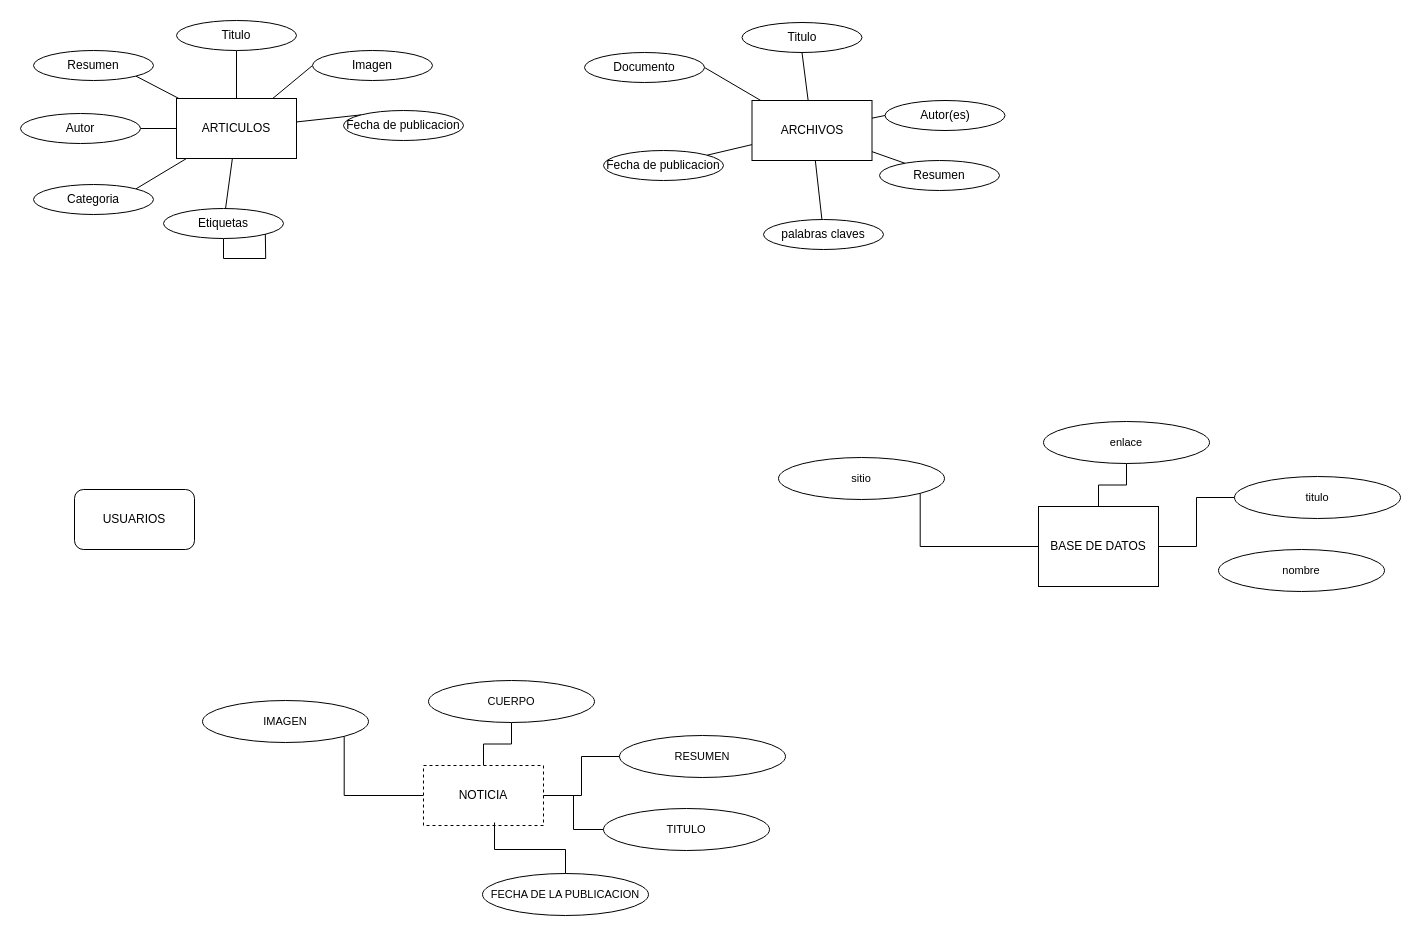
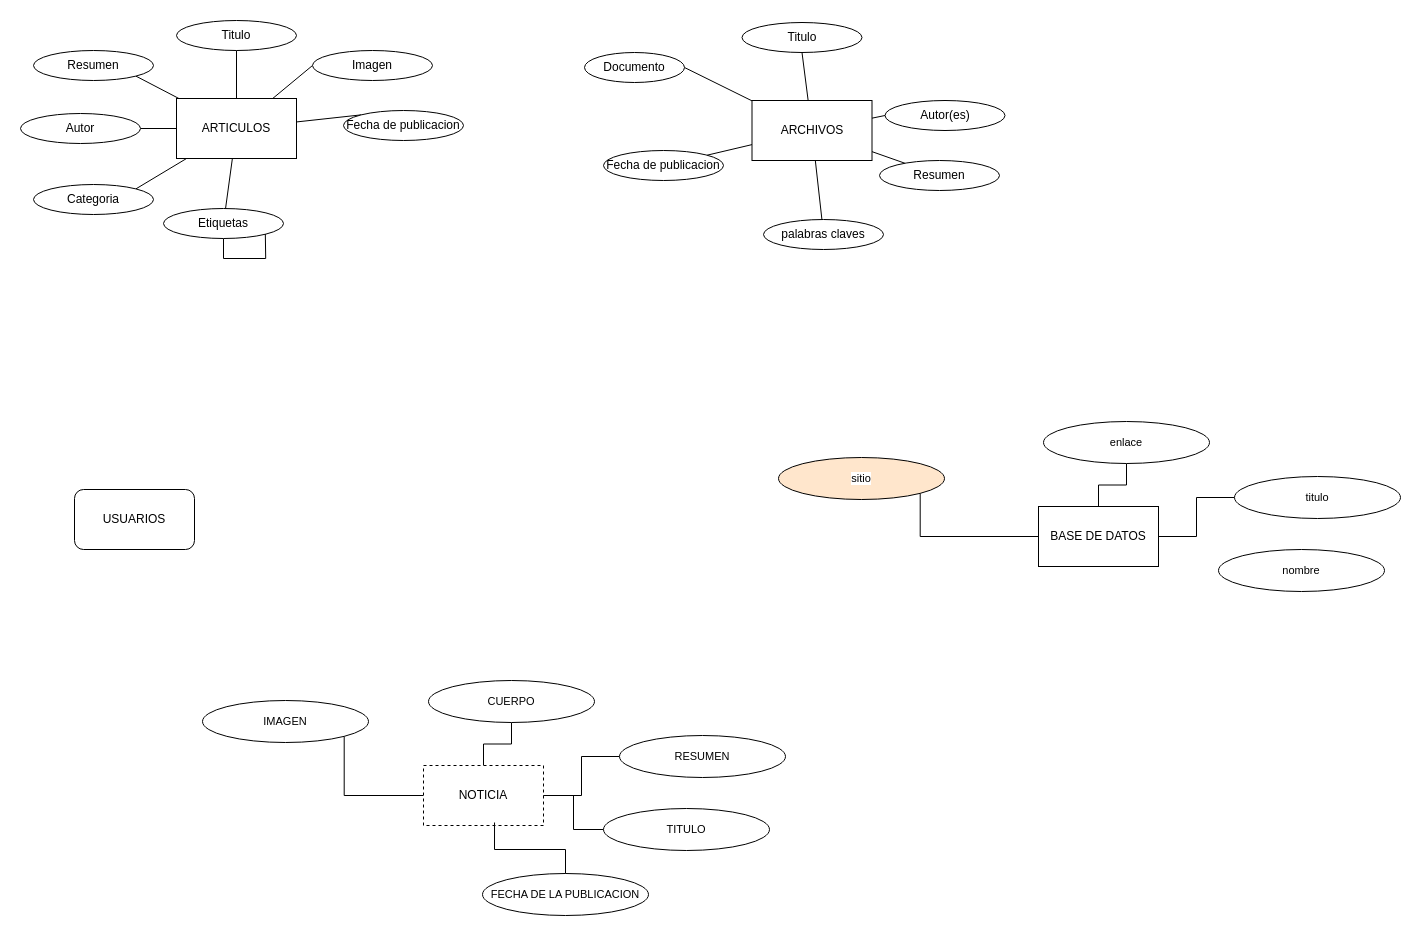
(645, 68) -> (635, 68)
(862, 479) -> (862, 479)
(1099, 547) -> (1099, 537)
